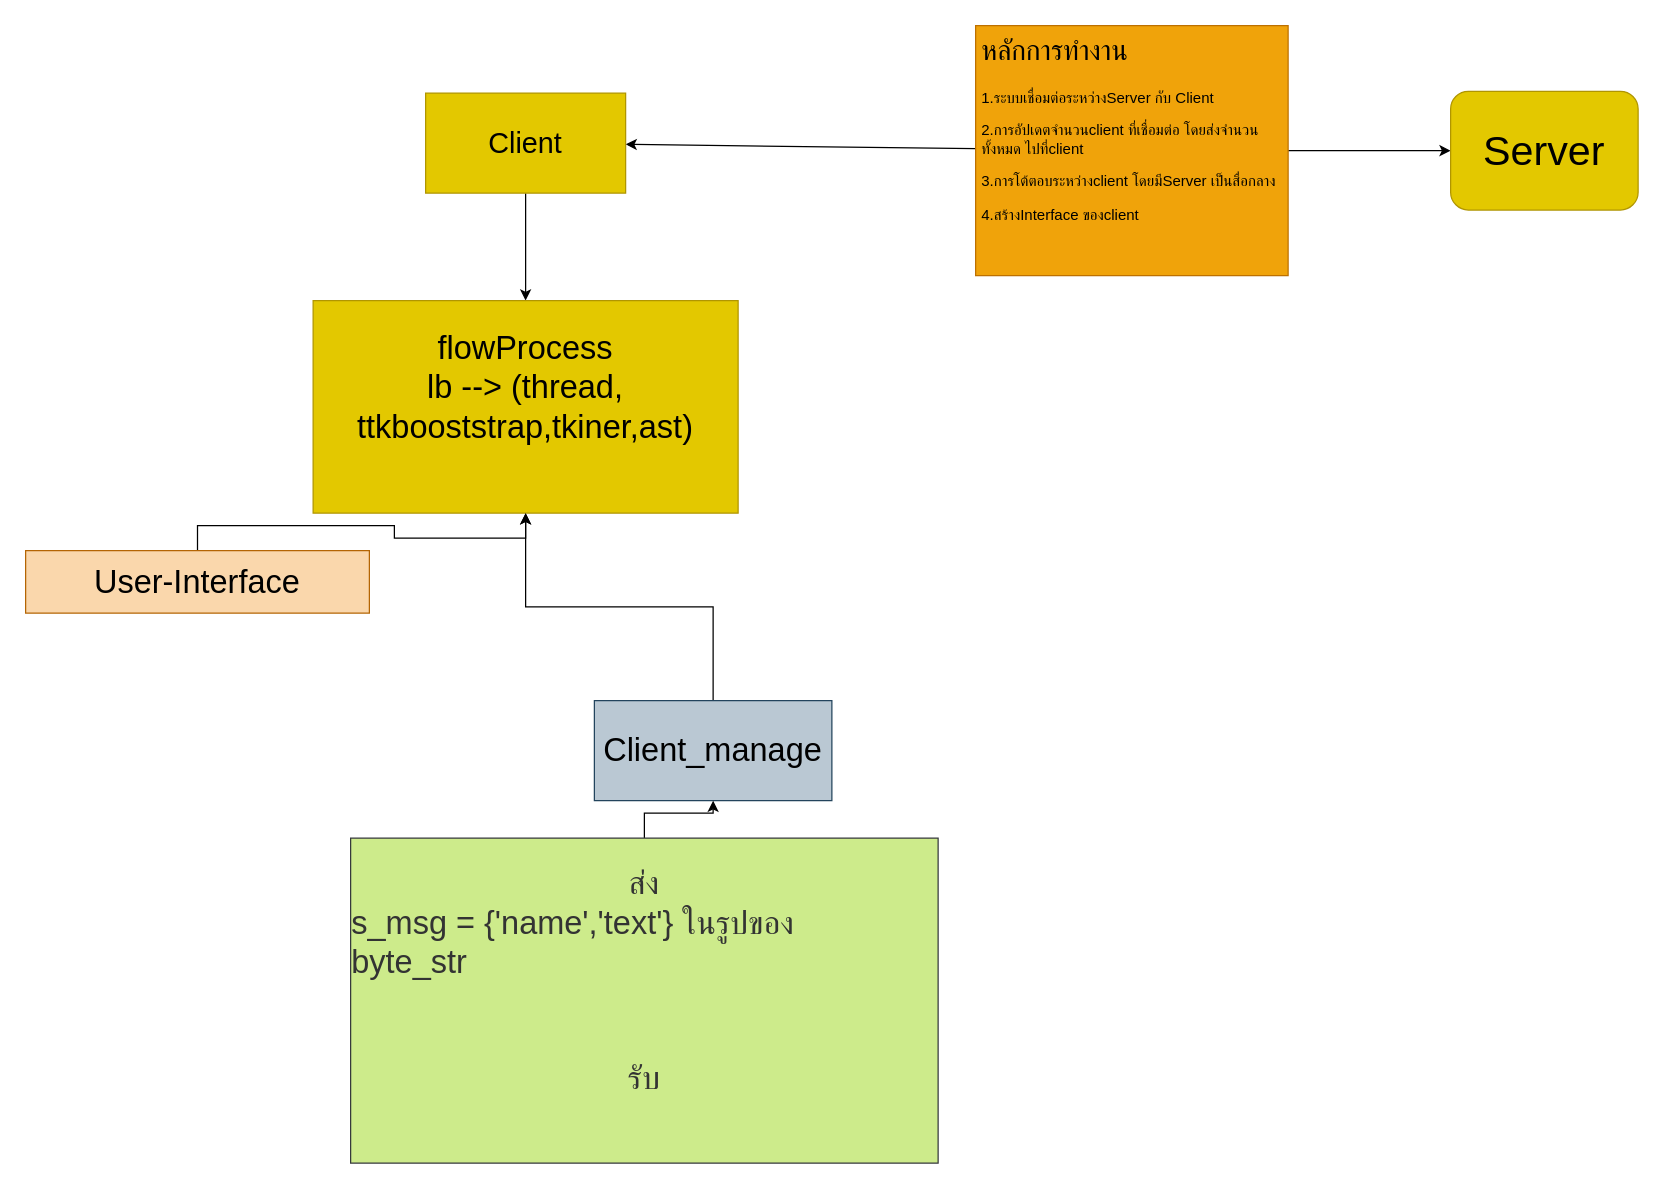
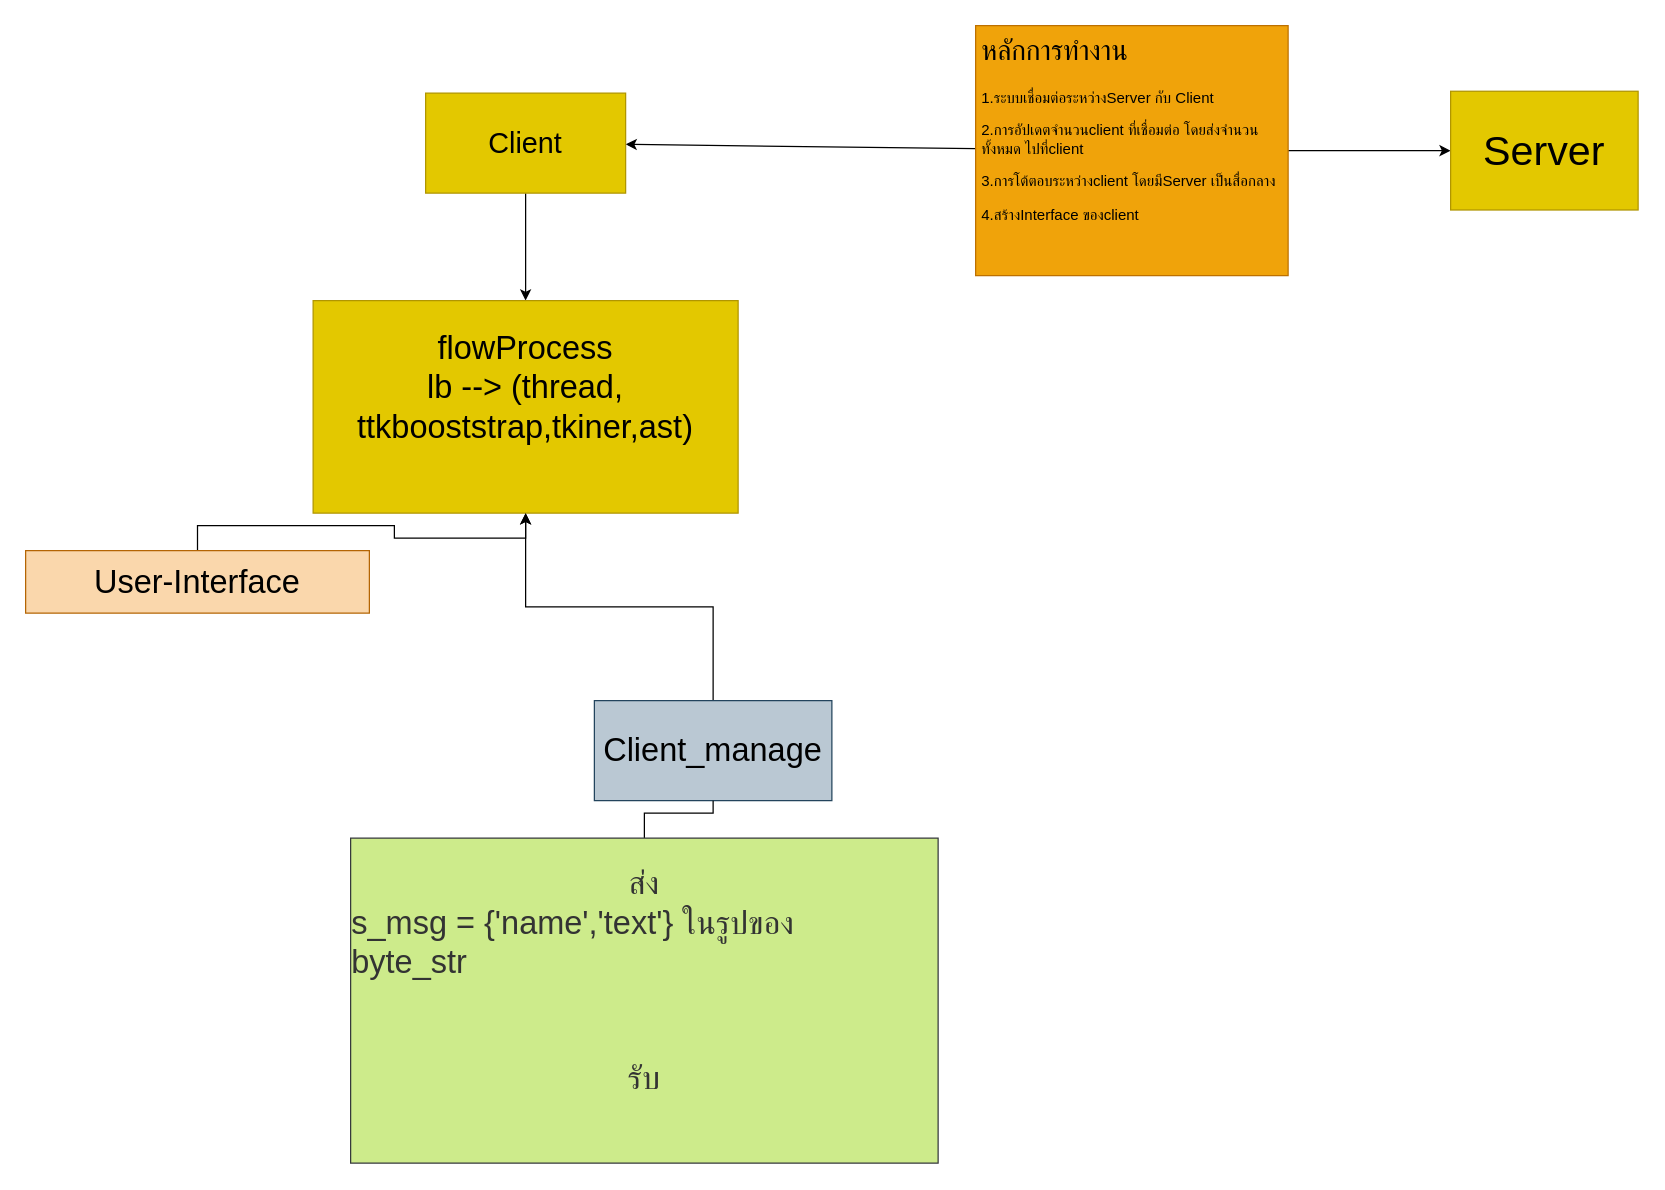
(1544, 151) -> (1544, 151)
(710, 813) -> (713, 811)
